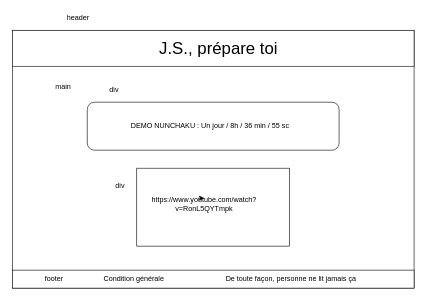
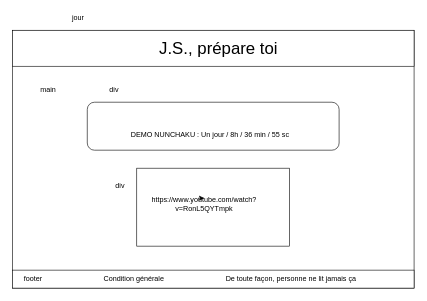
(78, 18) -> (78, 18)
(63, 87) -> (48, 90)
(210, 126) -> (210, 135)
(54, 279) -> (33, 279)
